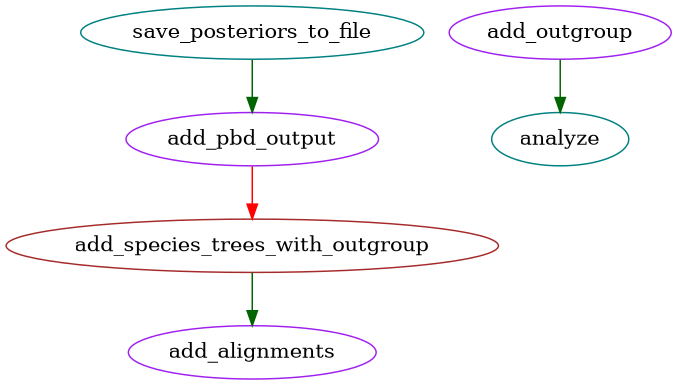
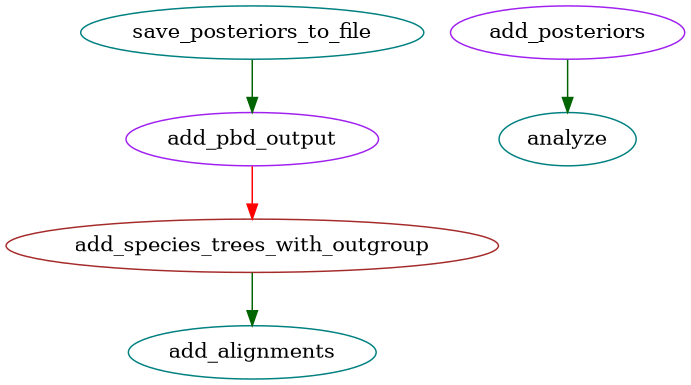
(560, 33) -> (568, 33)
(252, 352) -> (252, 352)
